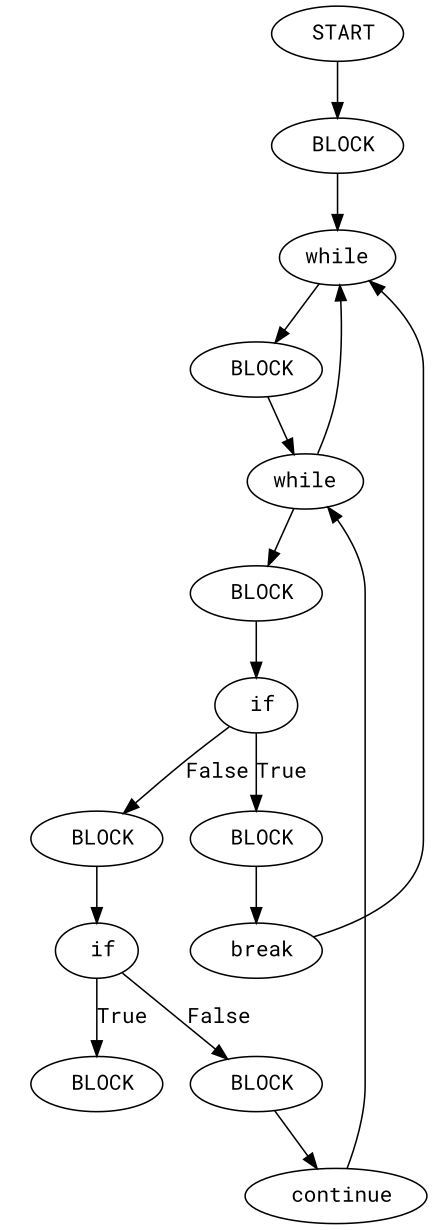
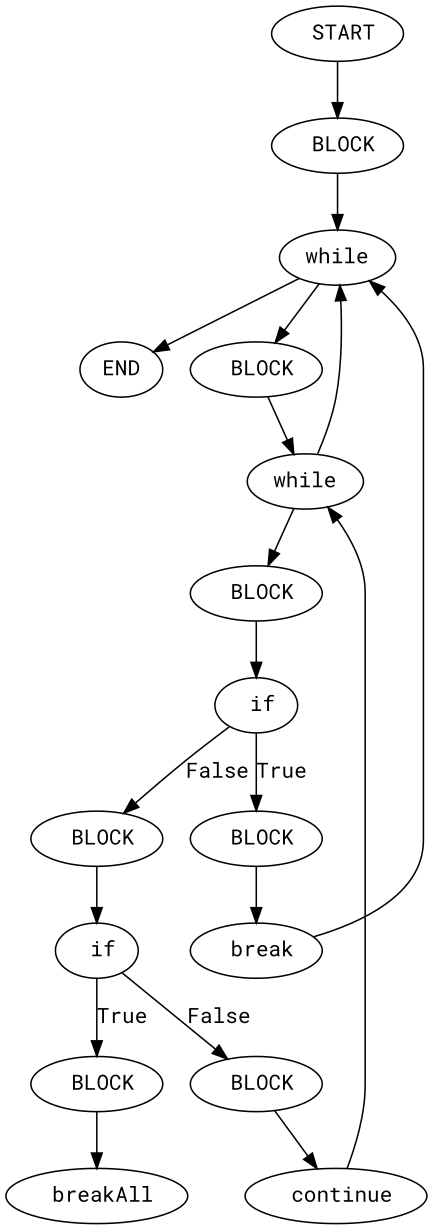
none -> (121, 370)
none -> (97, 1196)
